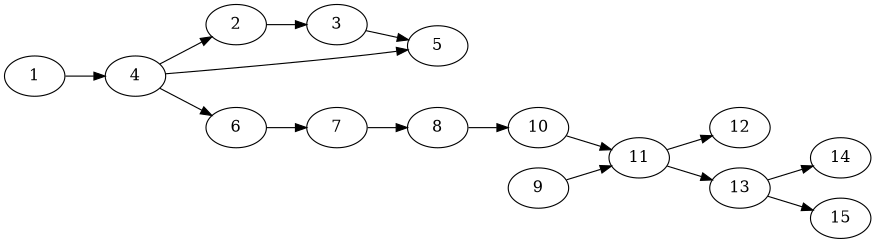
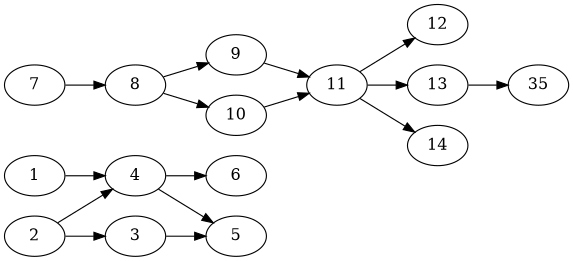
(181, 53) -> (80, 209)
none -> (181, 72)
(281, 128) -> none
(785, 175) -> (382, 112)
(841, 218) -> (538, 85)
